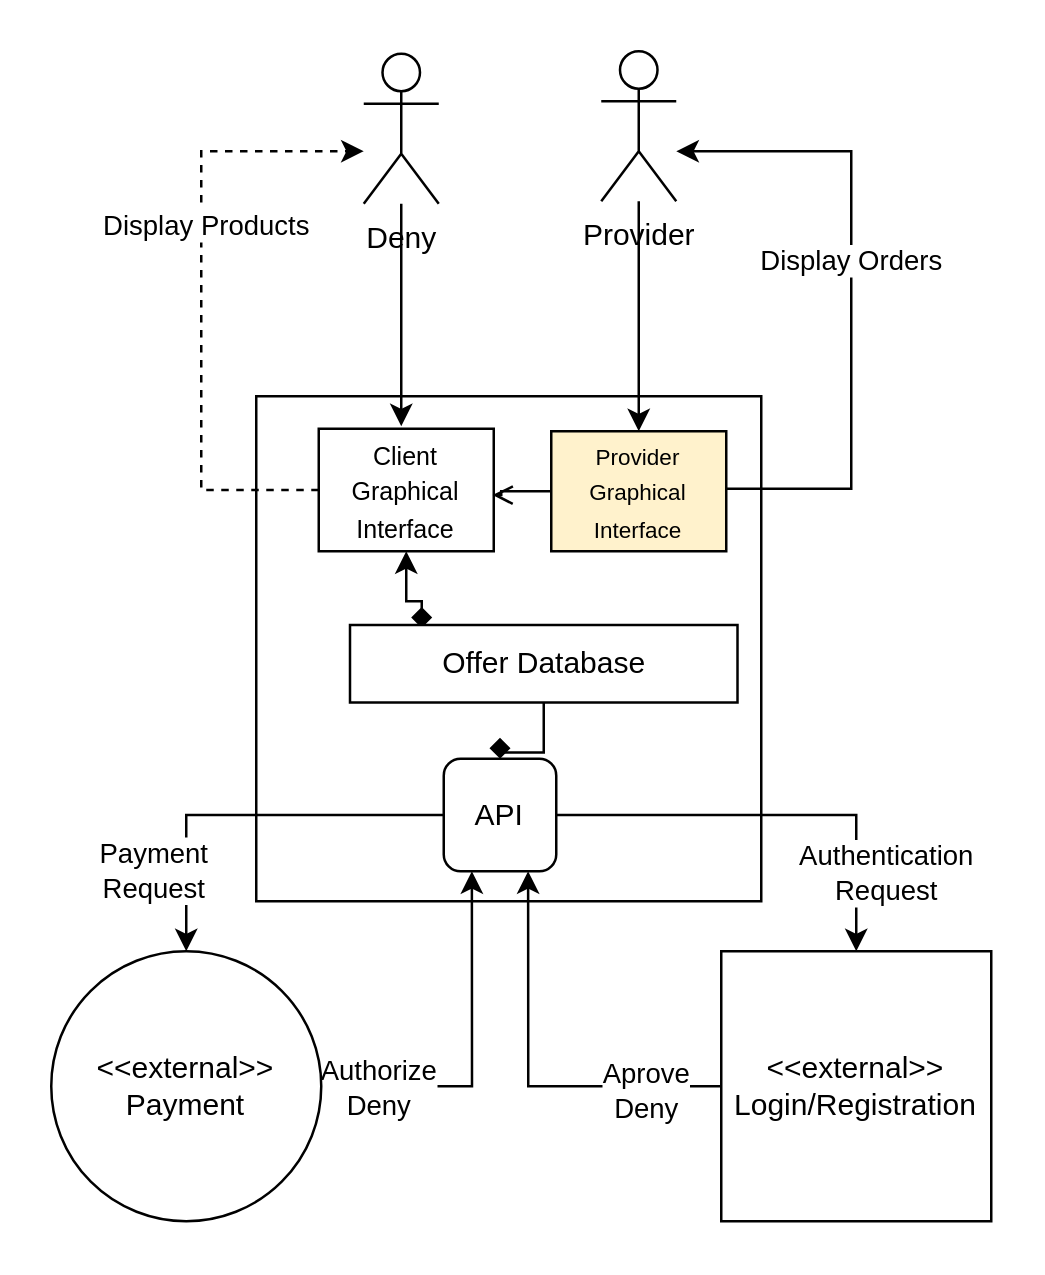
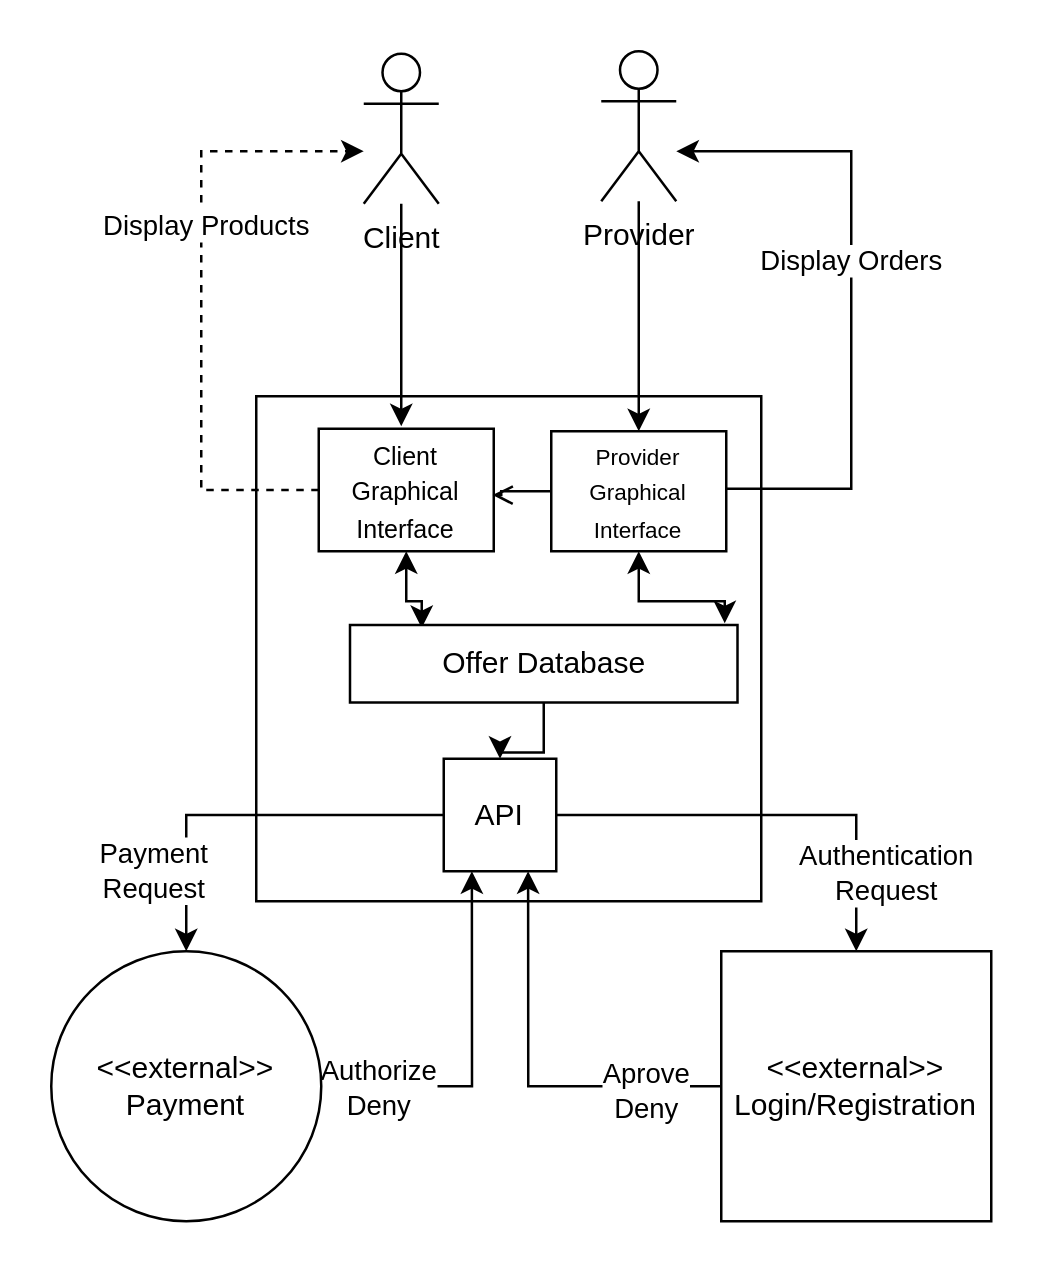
(403, 239) -> (403, 239)
(639, 491) -> (639, 491)
none -> (667, 601)
(422, 608) -> (422, 609)
(500, 741) -> (505, 753)
(500, 815) -> (500, 815)
